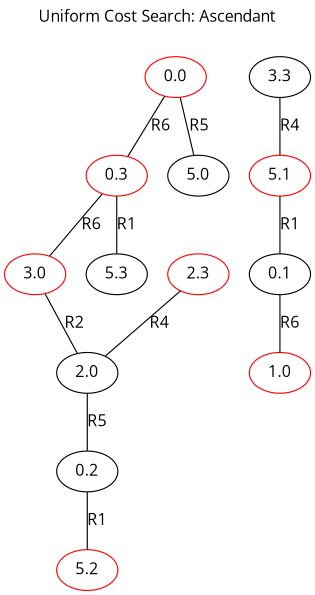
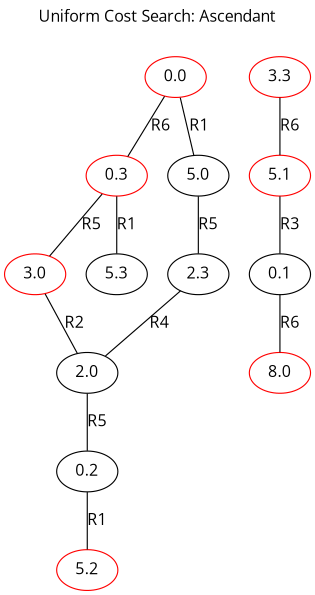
(280, 77) -> (280, 77)
(199, 126) -> (199, 126)
(290, 126) -> (290, 126)
(92, 225) -> (92, 225)
none -> (198, 225)
(290, 225) -> (290, 225)
(198, 274) -> (198, 274)
(280, 373) -> (280, 373)
